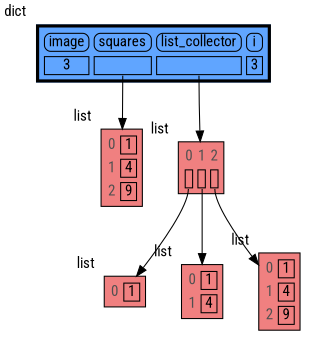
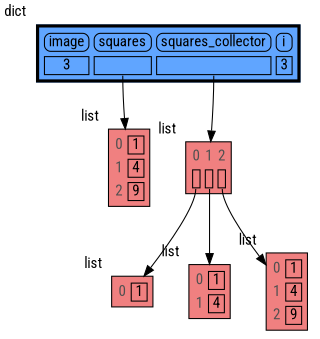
(199, 42) -> (214, 42)
